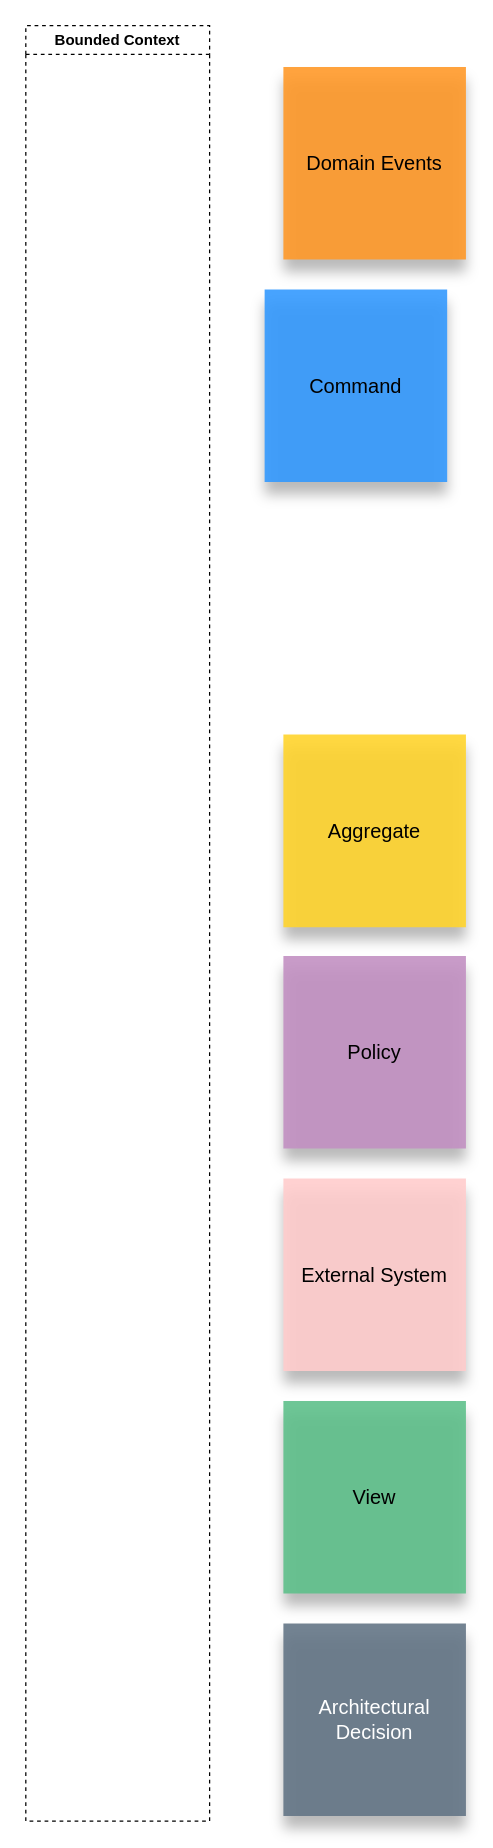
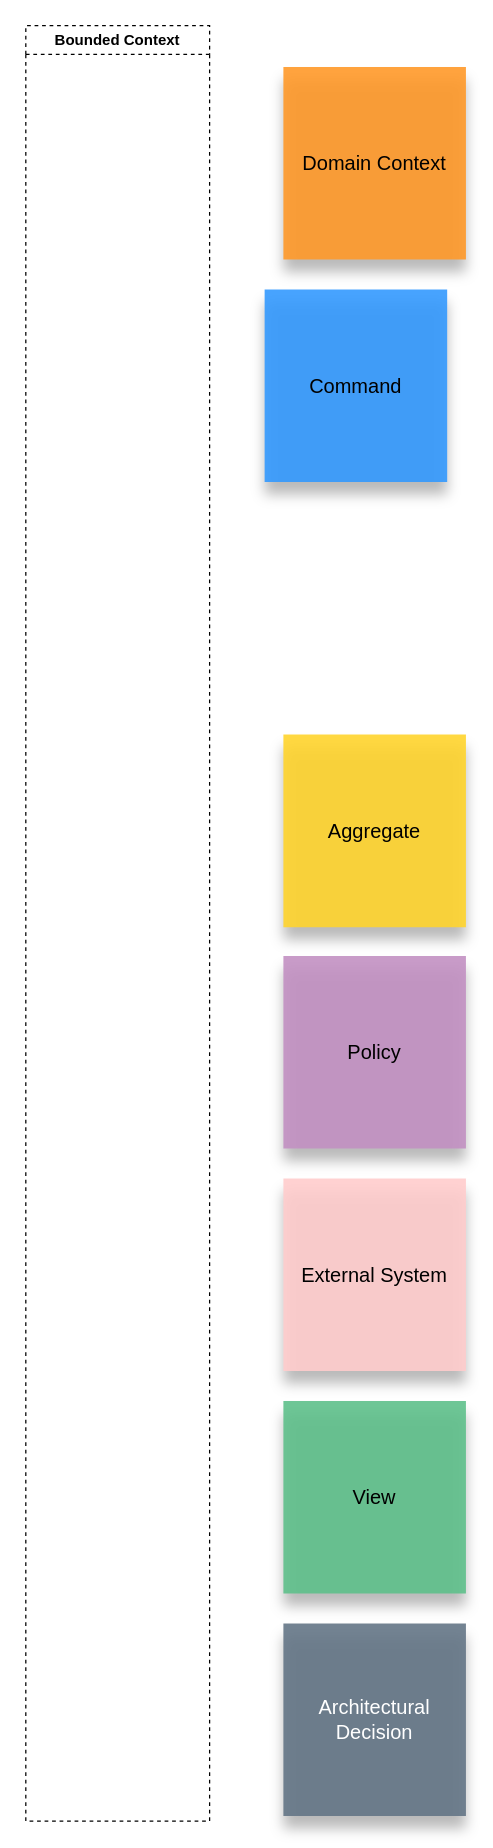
(374, 163) -> (374, 163)
